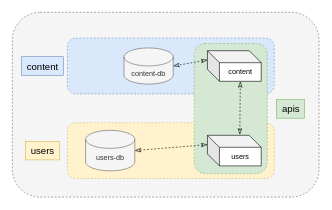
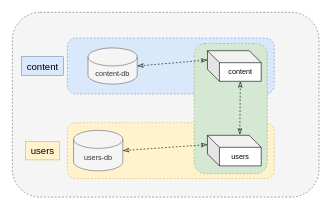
(149, 66) -> (113, 66)
(290, 109) -> none
(110, 151) -> (98, 151)
